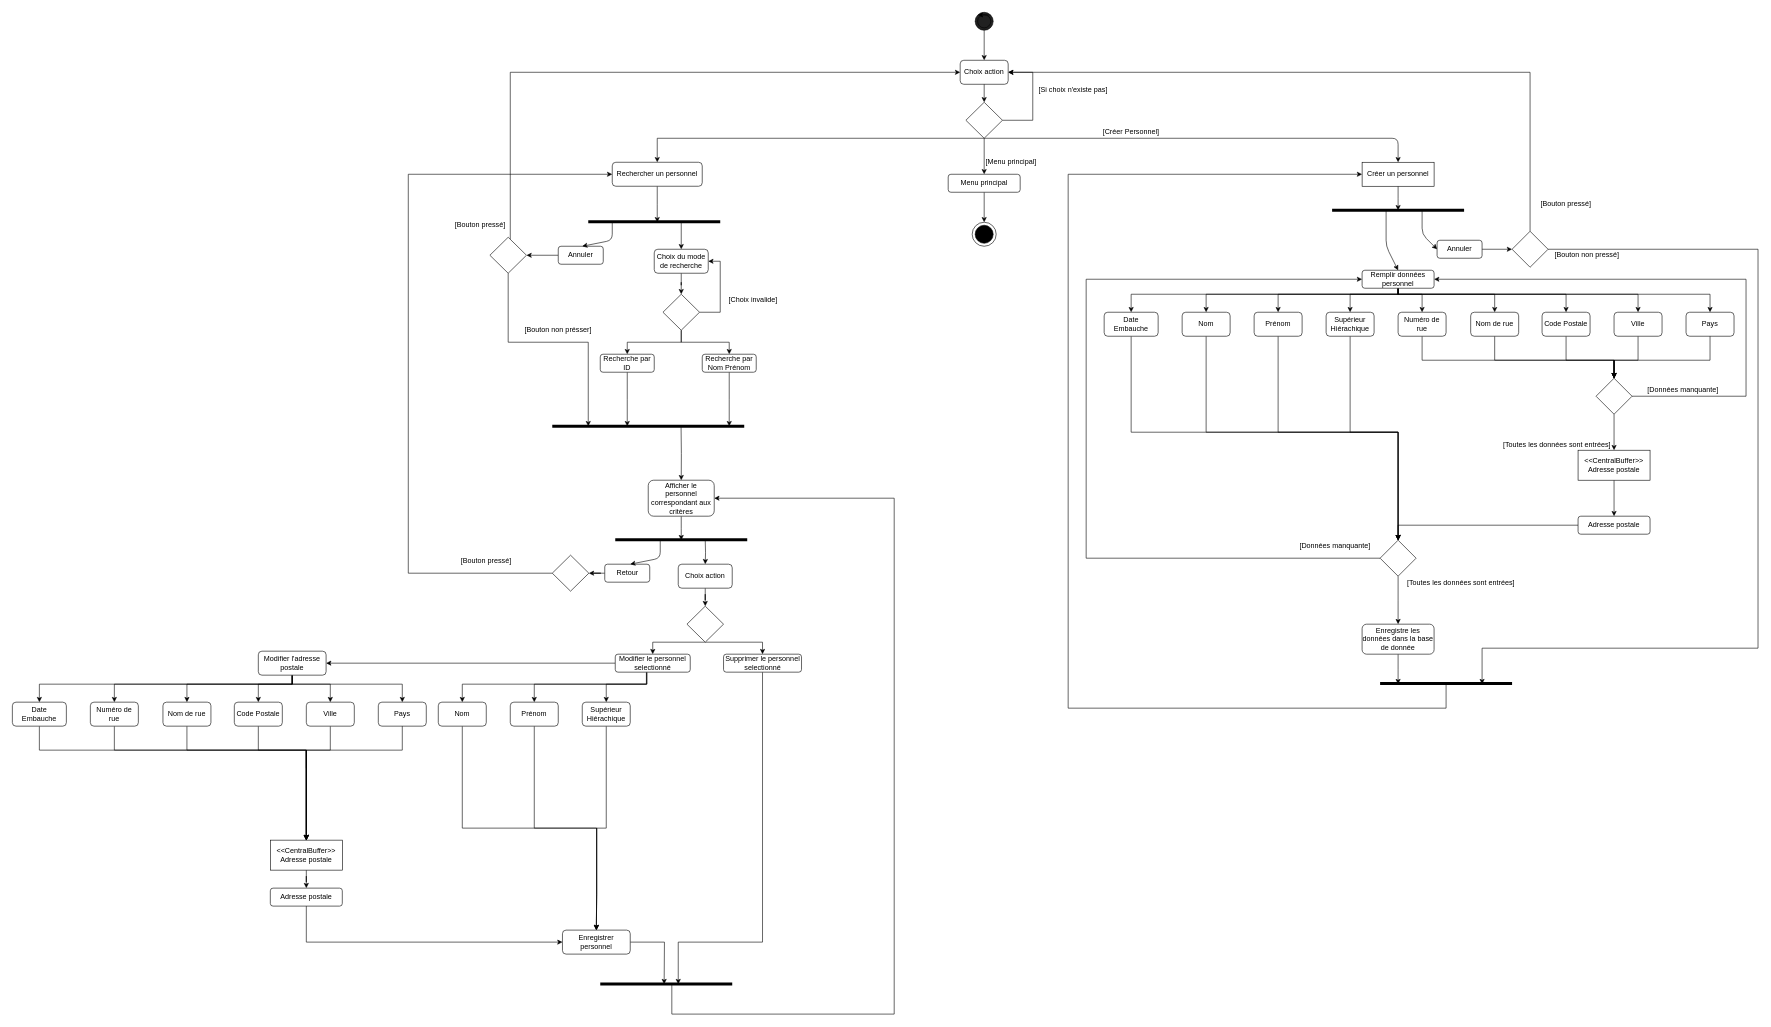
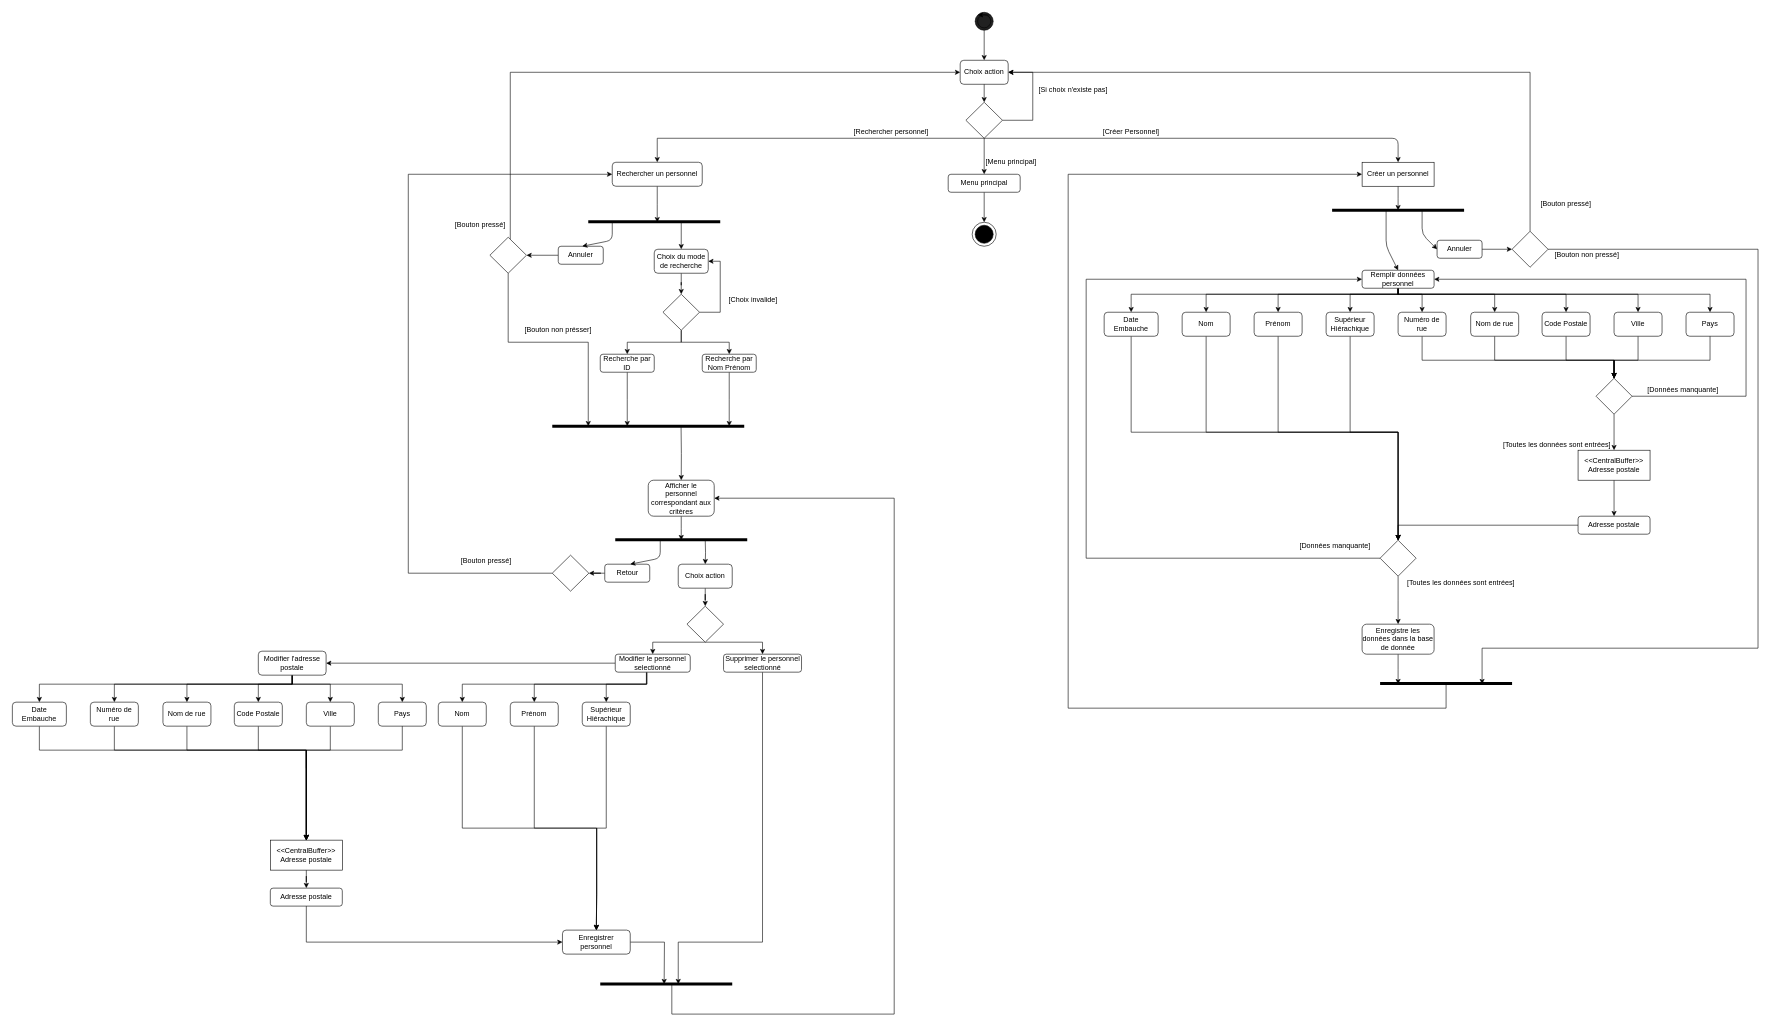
none -> (891, 132)
